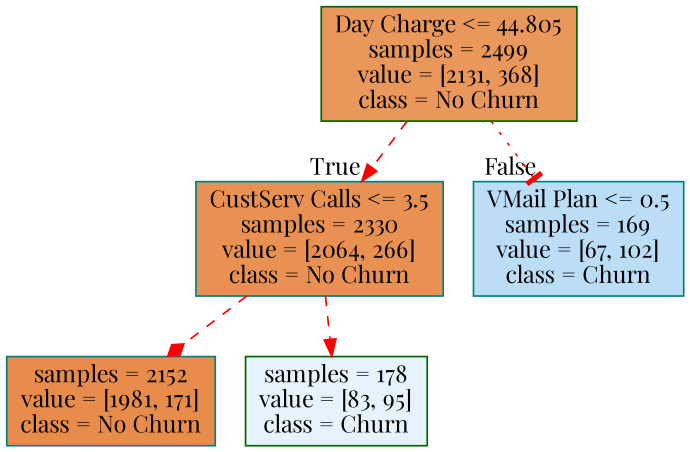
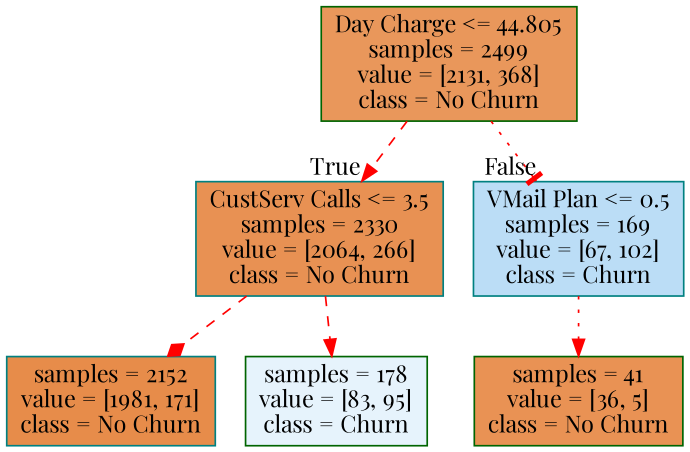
none -> (579, 401)
